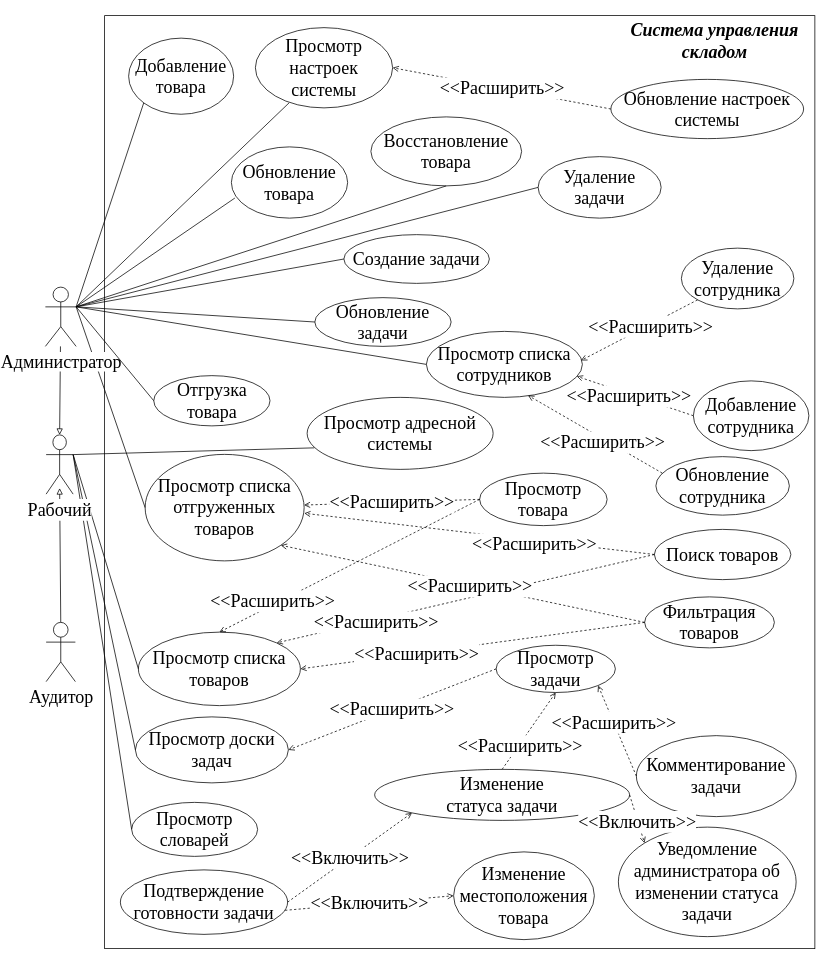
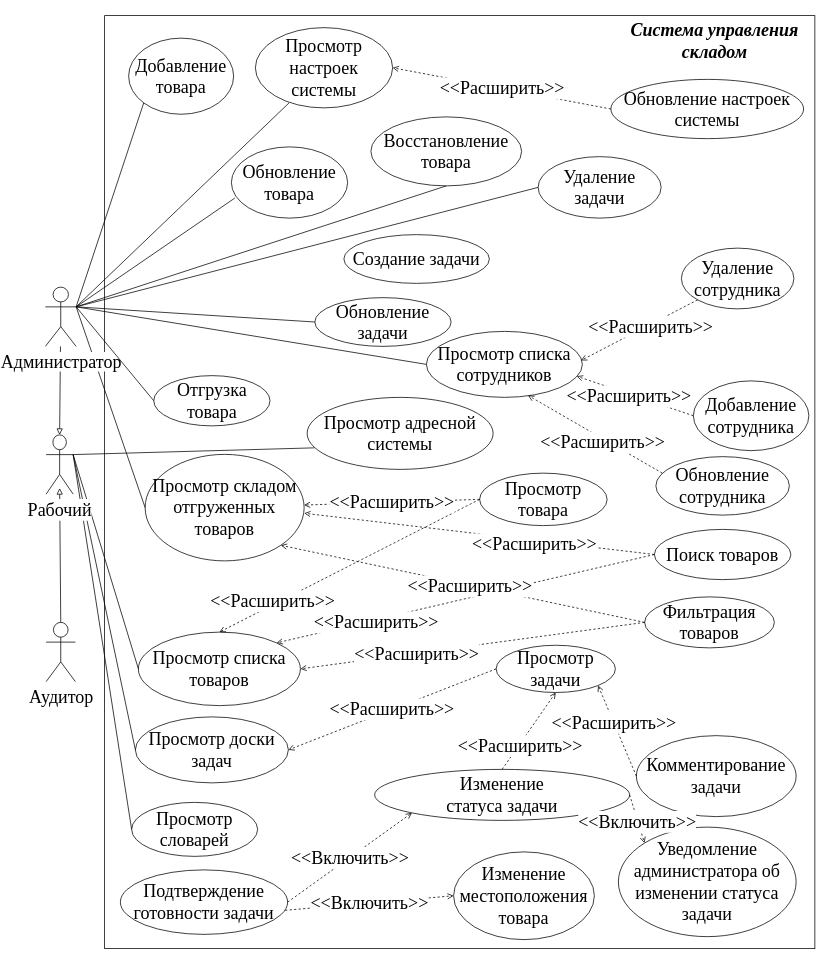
(214, 282) -> none
(225, 507) -> (225, 507)
